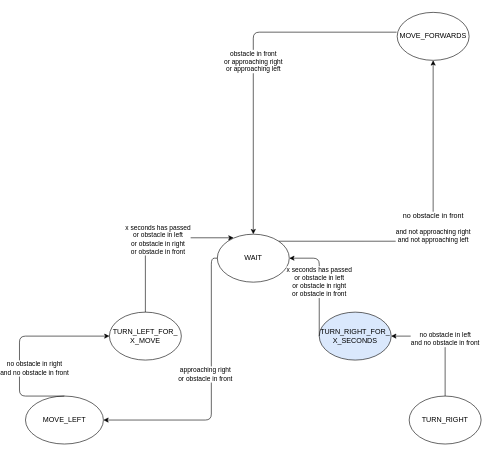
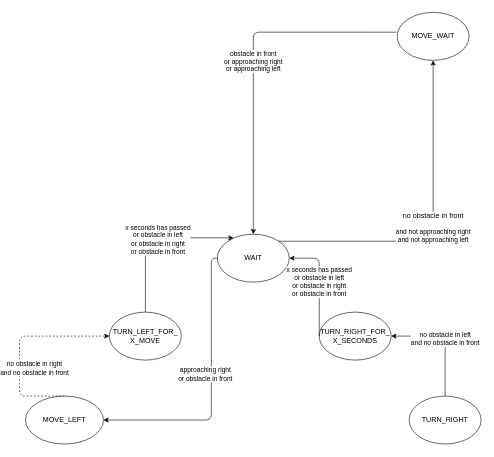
(434, 36) -> (434, 36)
(50, 336) -> (50, 336)
(356, 336) -> (356, 336)
